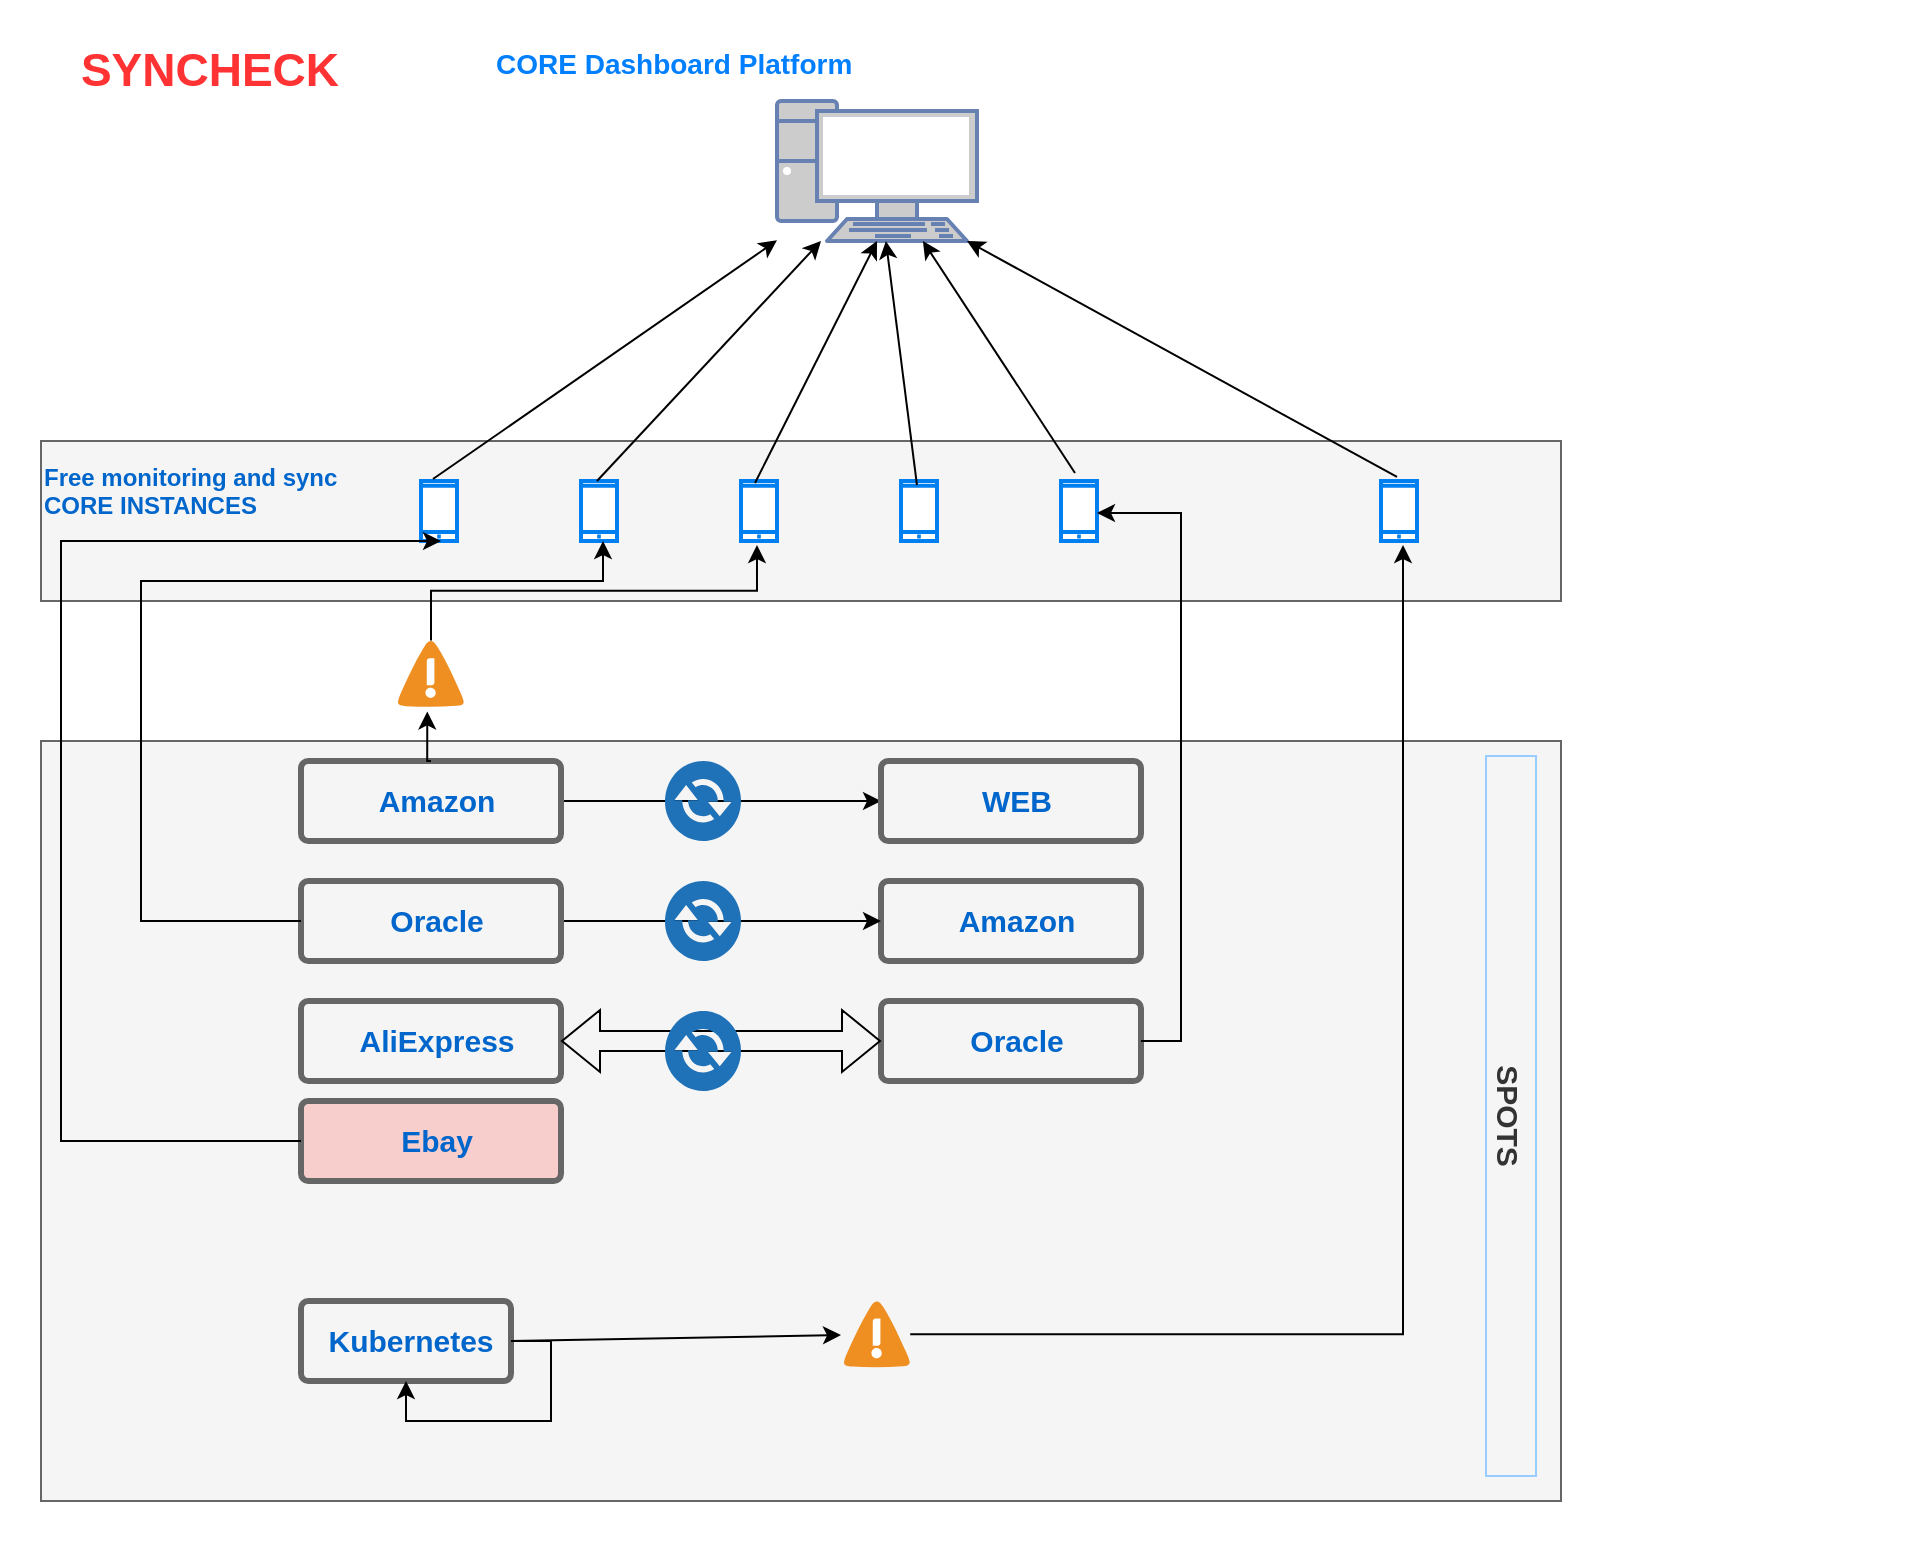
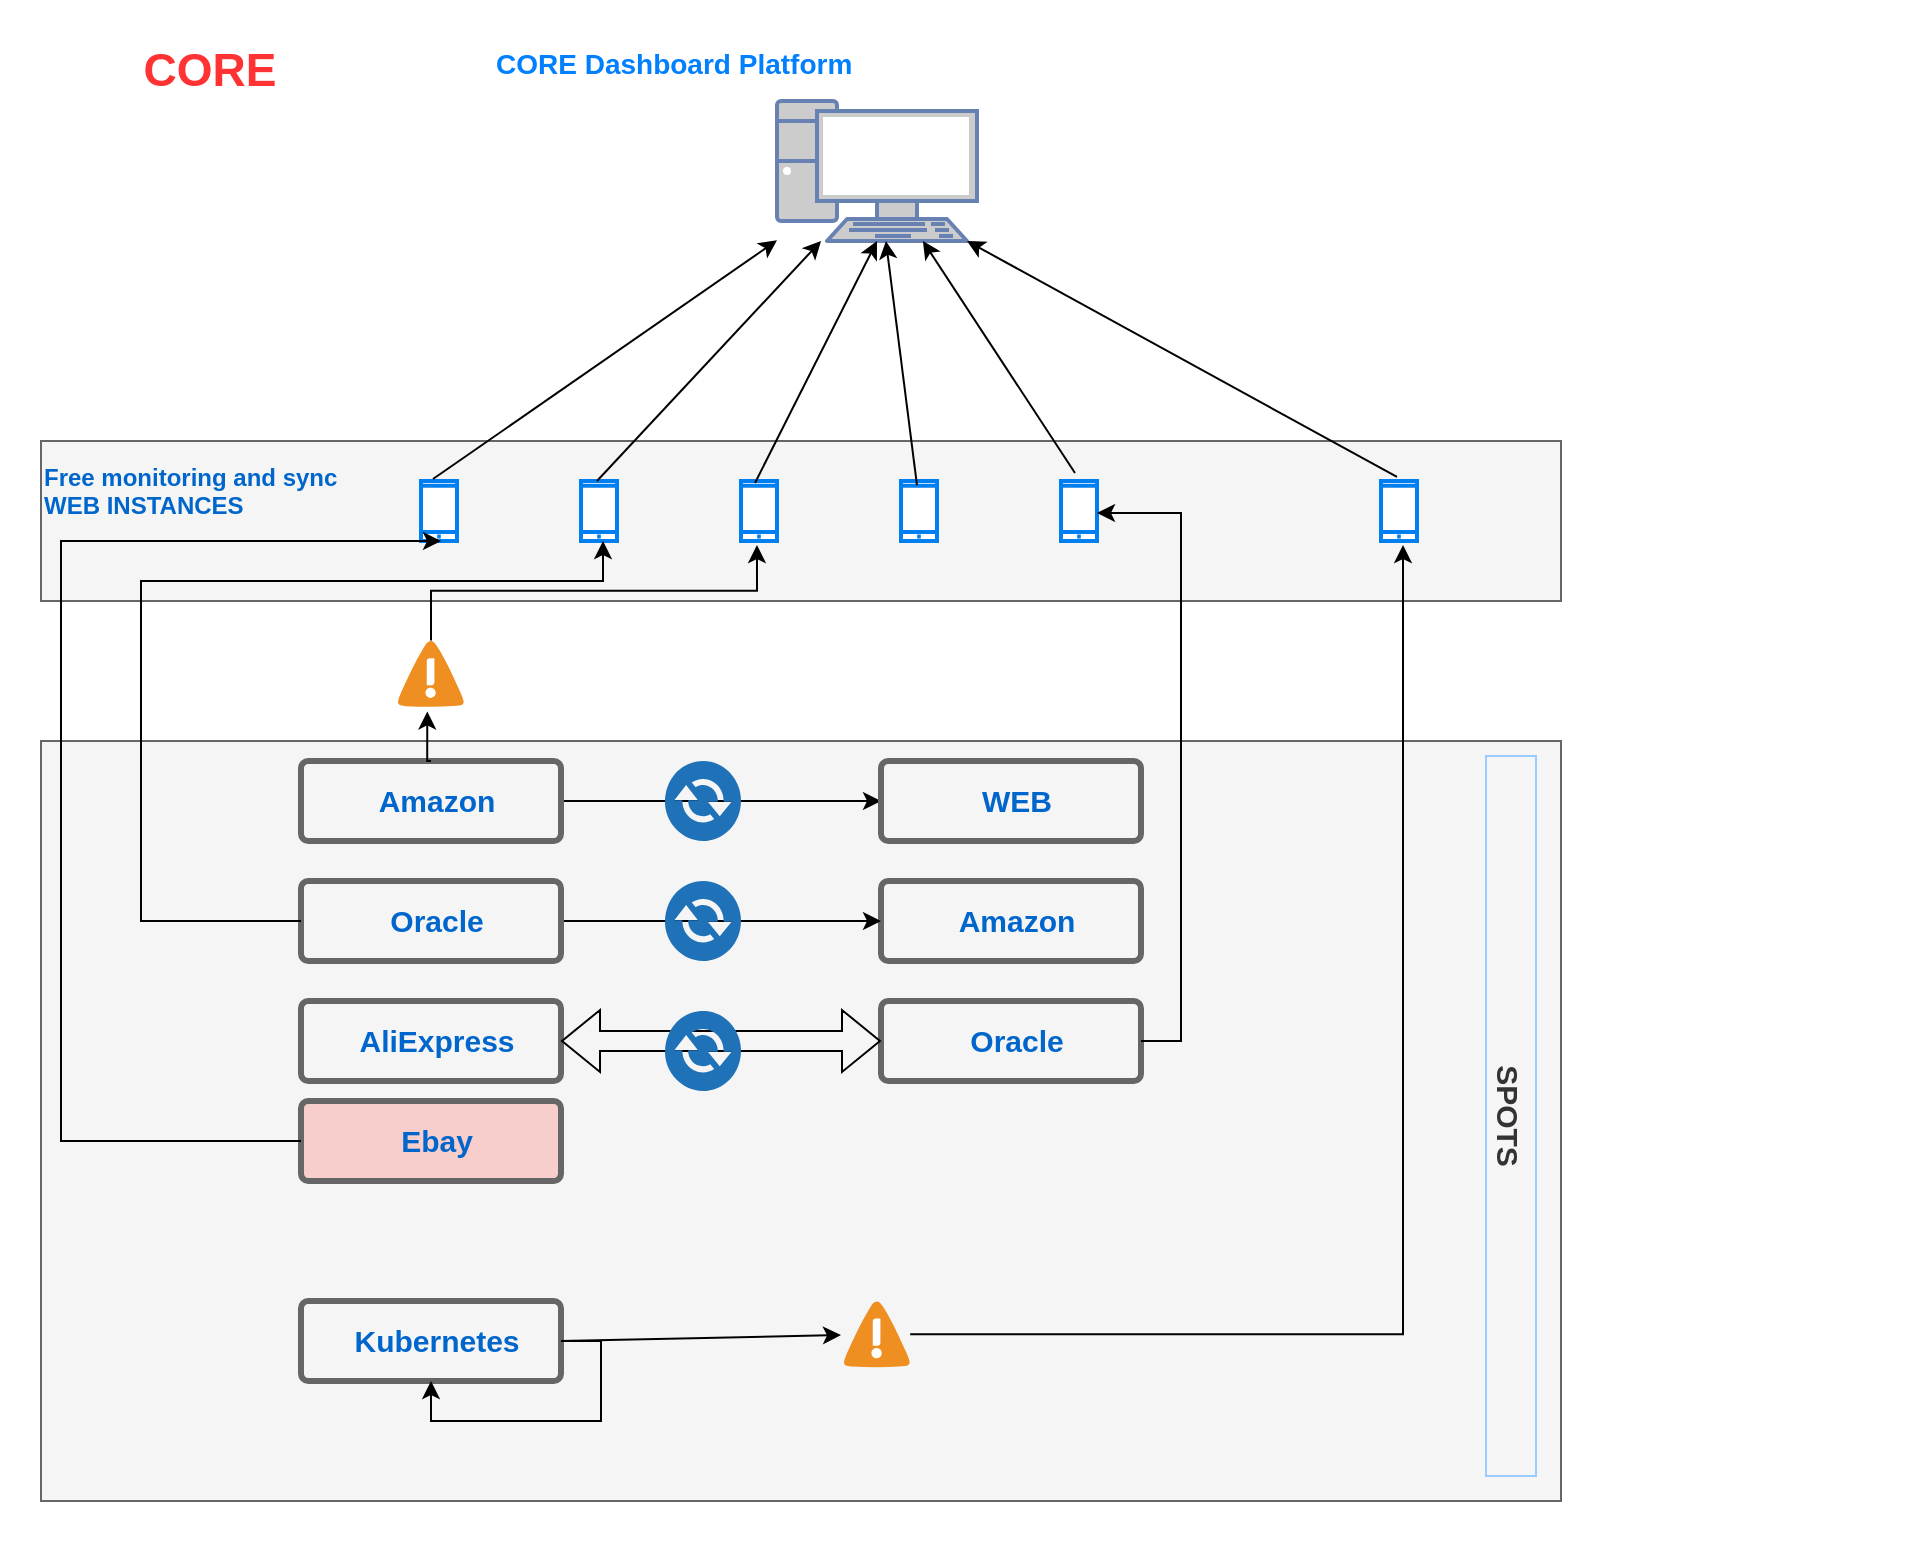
(211, 71) -> (211, 71)
(191, 521) -> (191, 521)
(406, 1341) -> (431, 1341)
